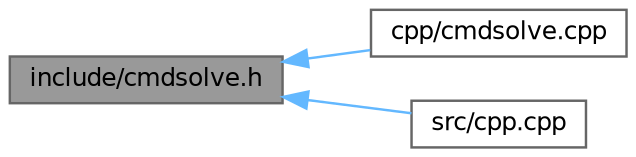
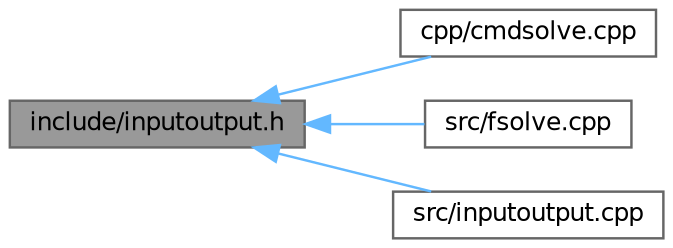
(146, 80) -> (157, 124)
(499, 124) -> (528, 215)
none -> (528, 124)
